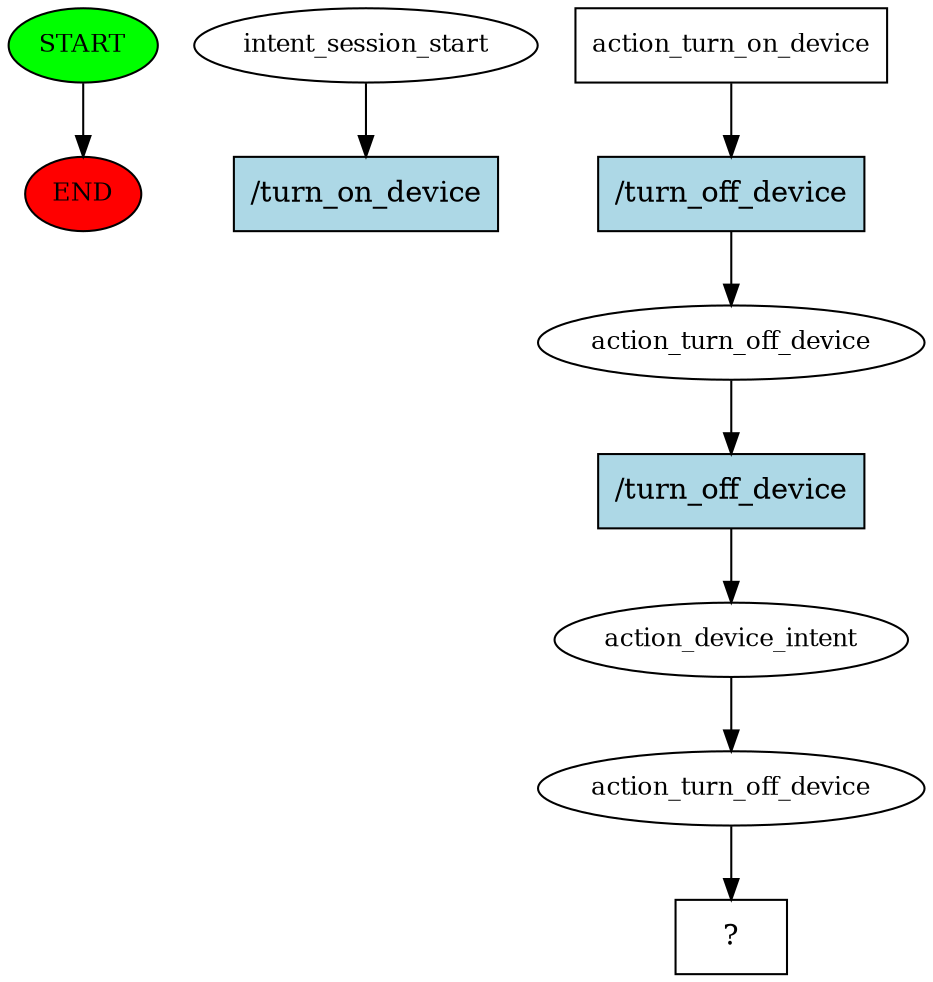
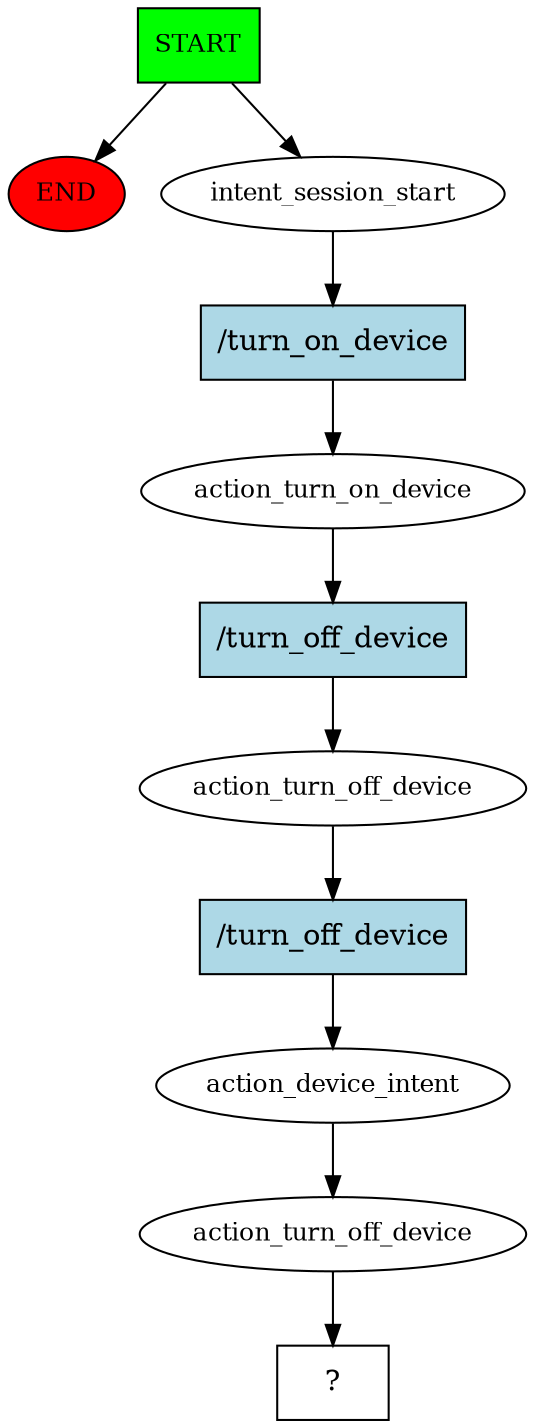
(83, 45) -> (199, 45)
(731, 45) -> (333, 491)
none -> (259, 112)
none -> (333, 407)
